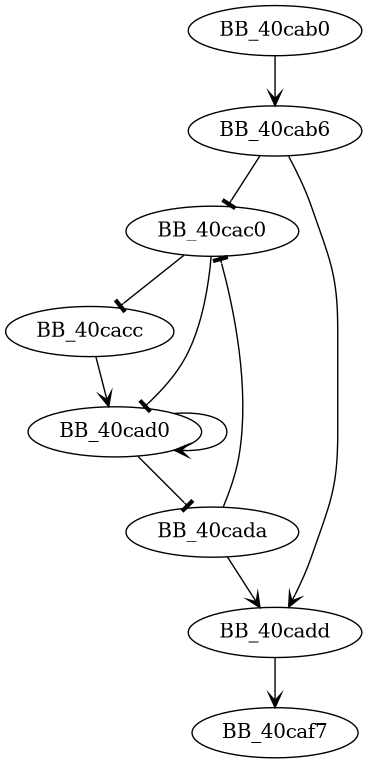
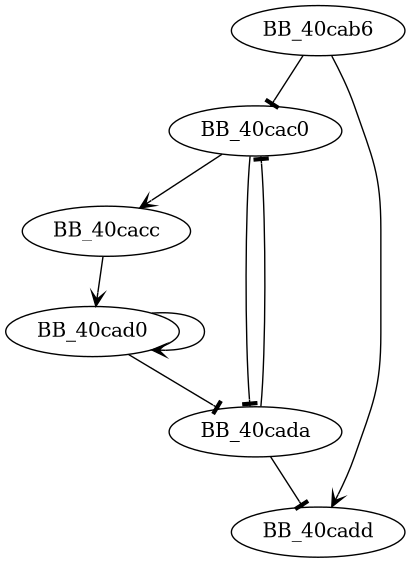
(275, 31) -> none
(154, 279) -> (187, 177)
(195, 336) -> (246, 278)
(240, 577) -> (285, 479)
(275, 733) -> none
